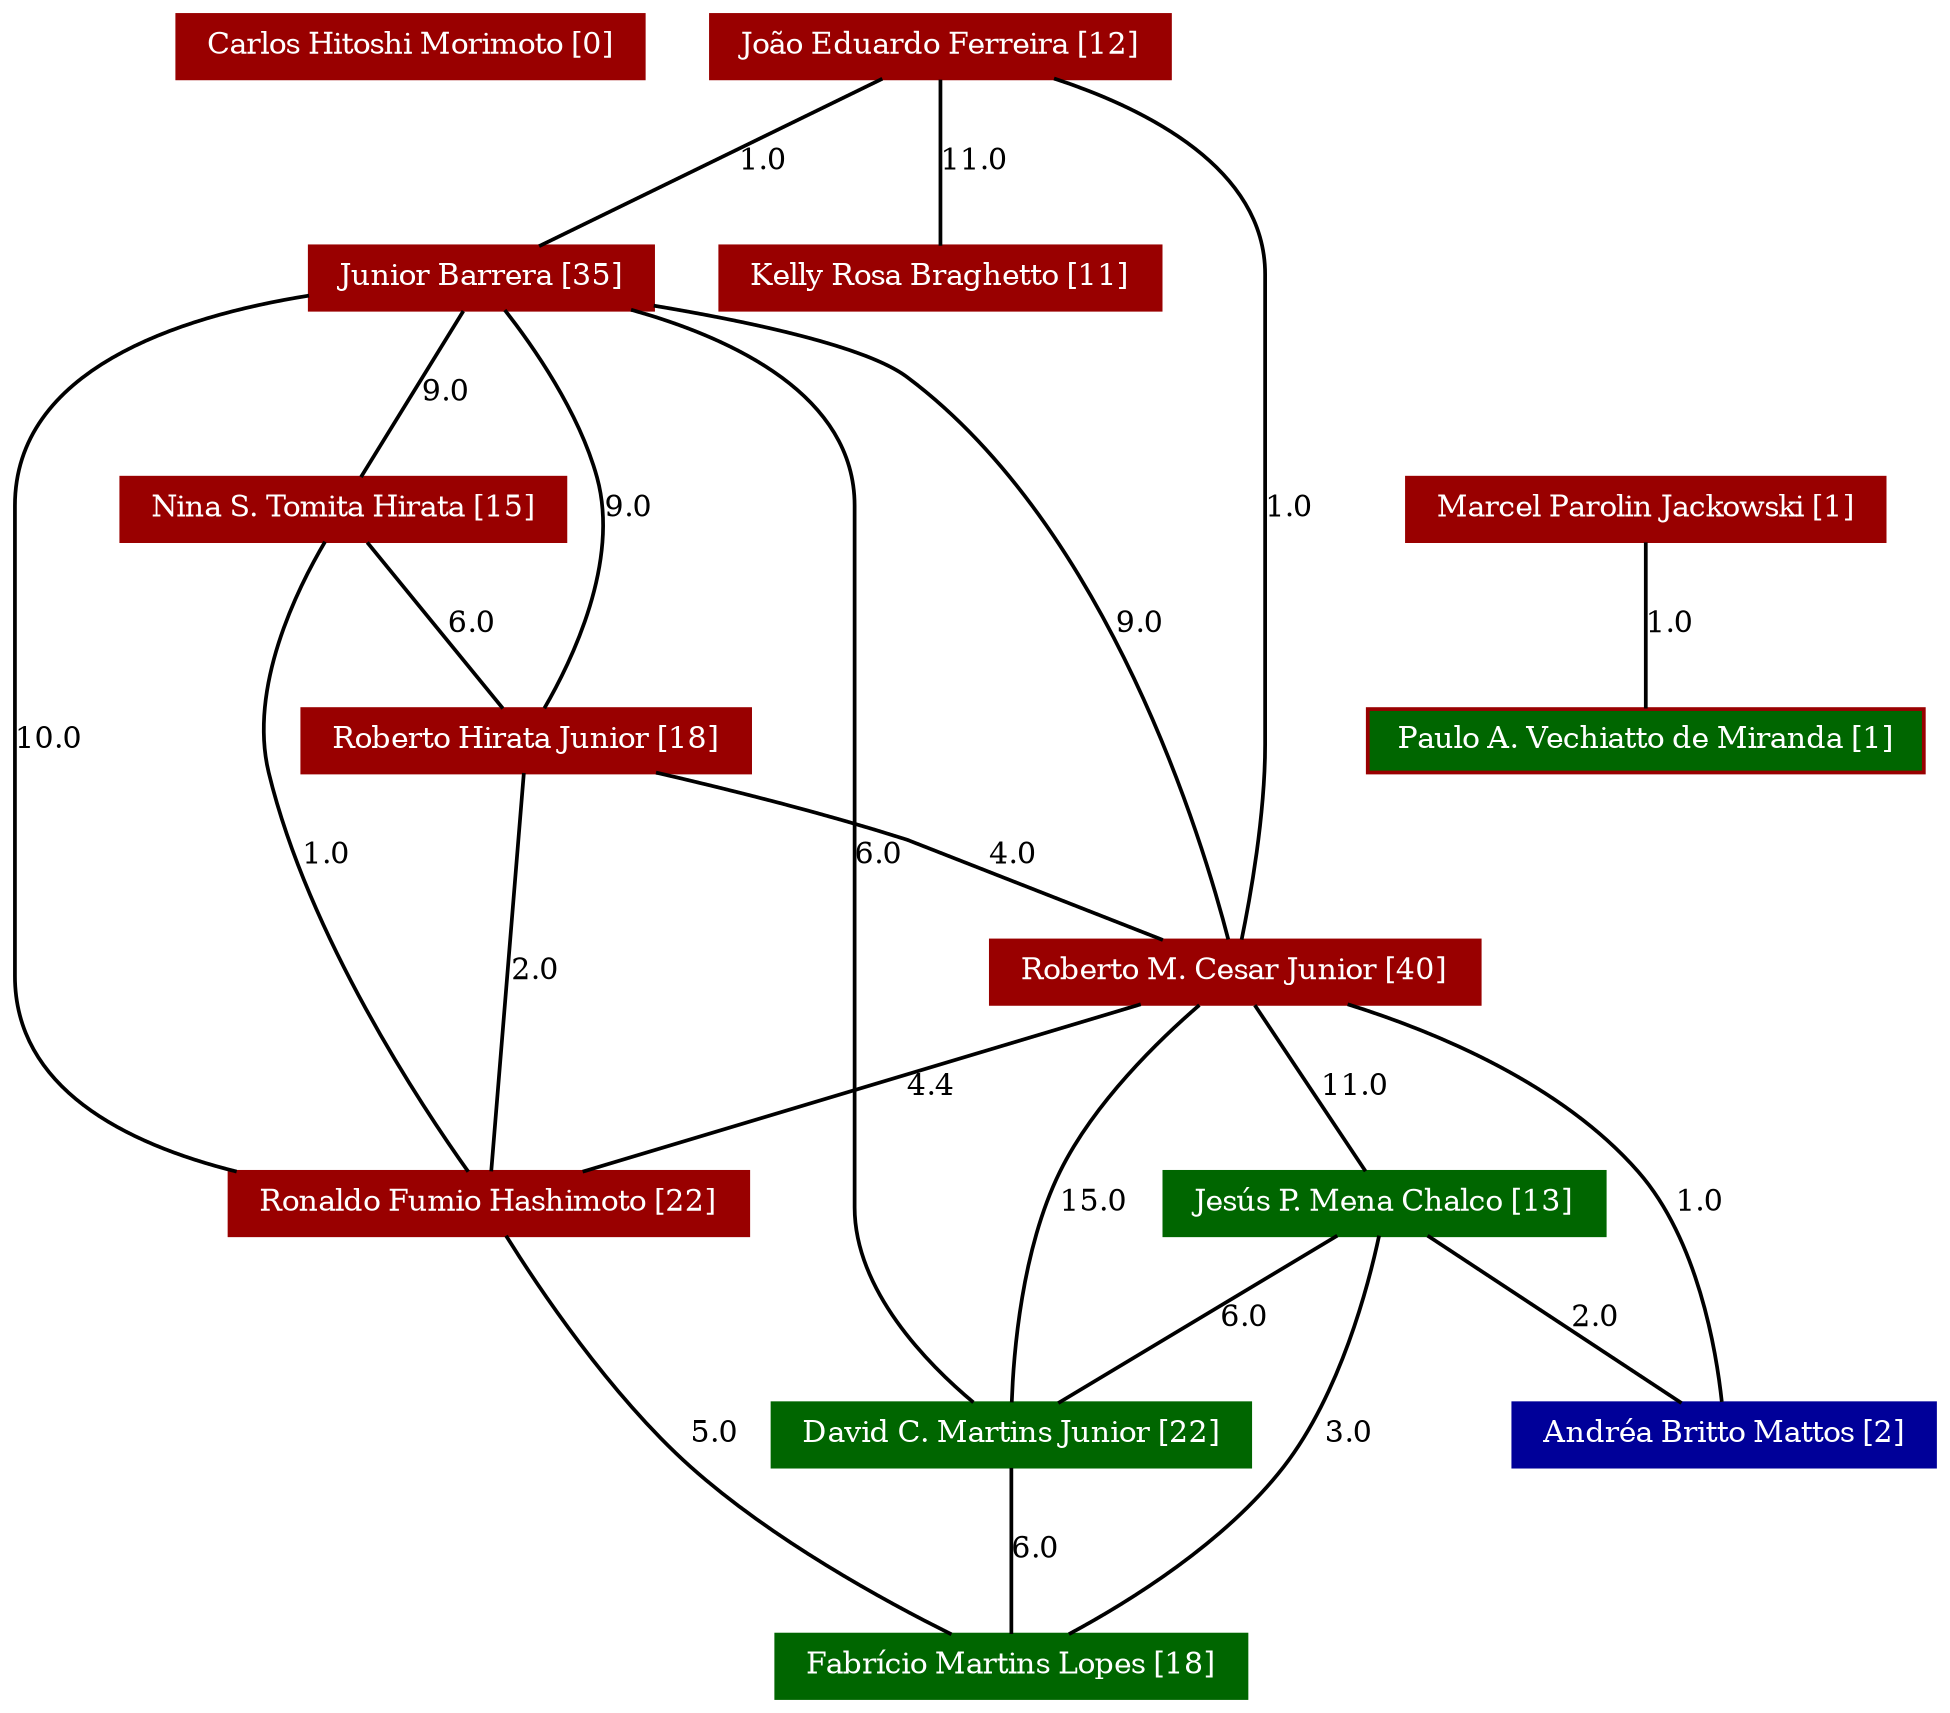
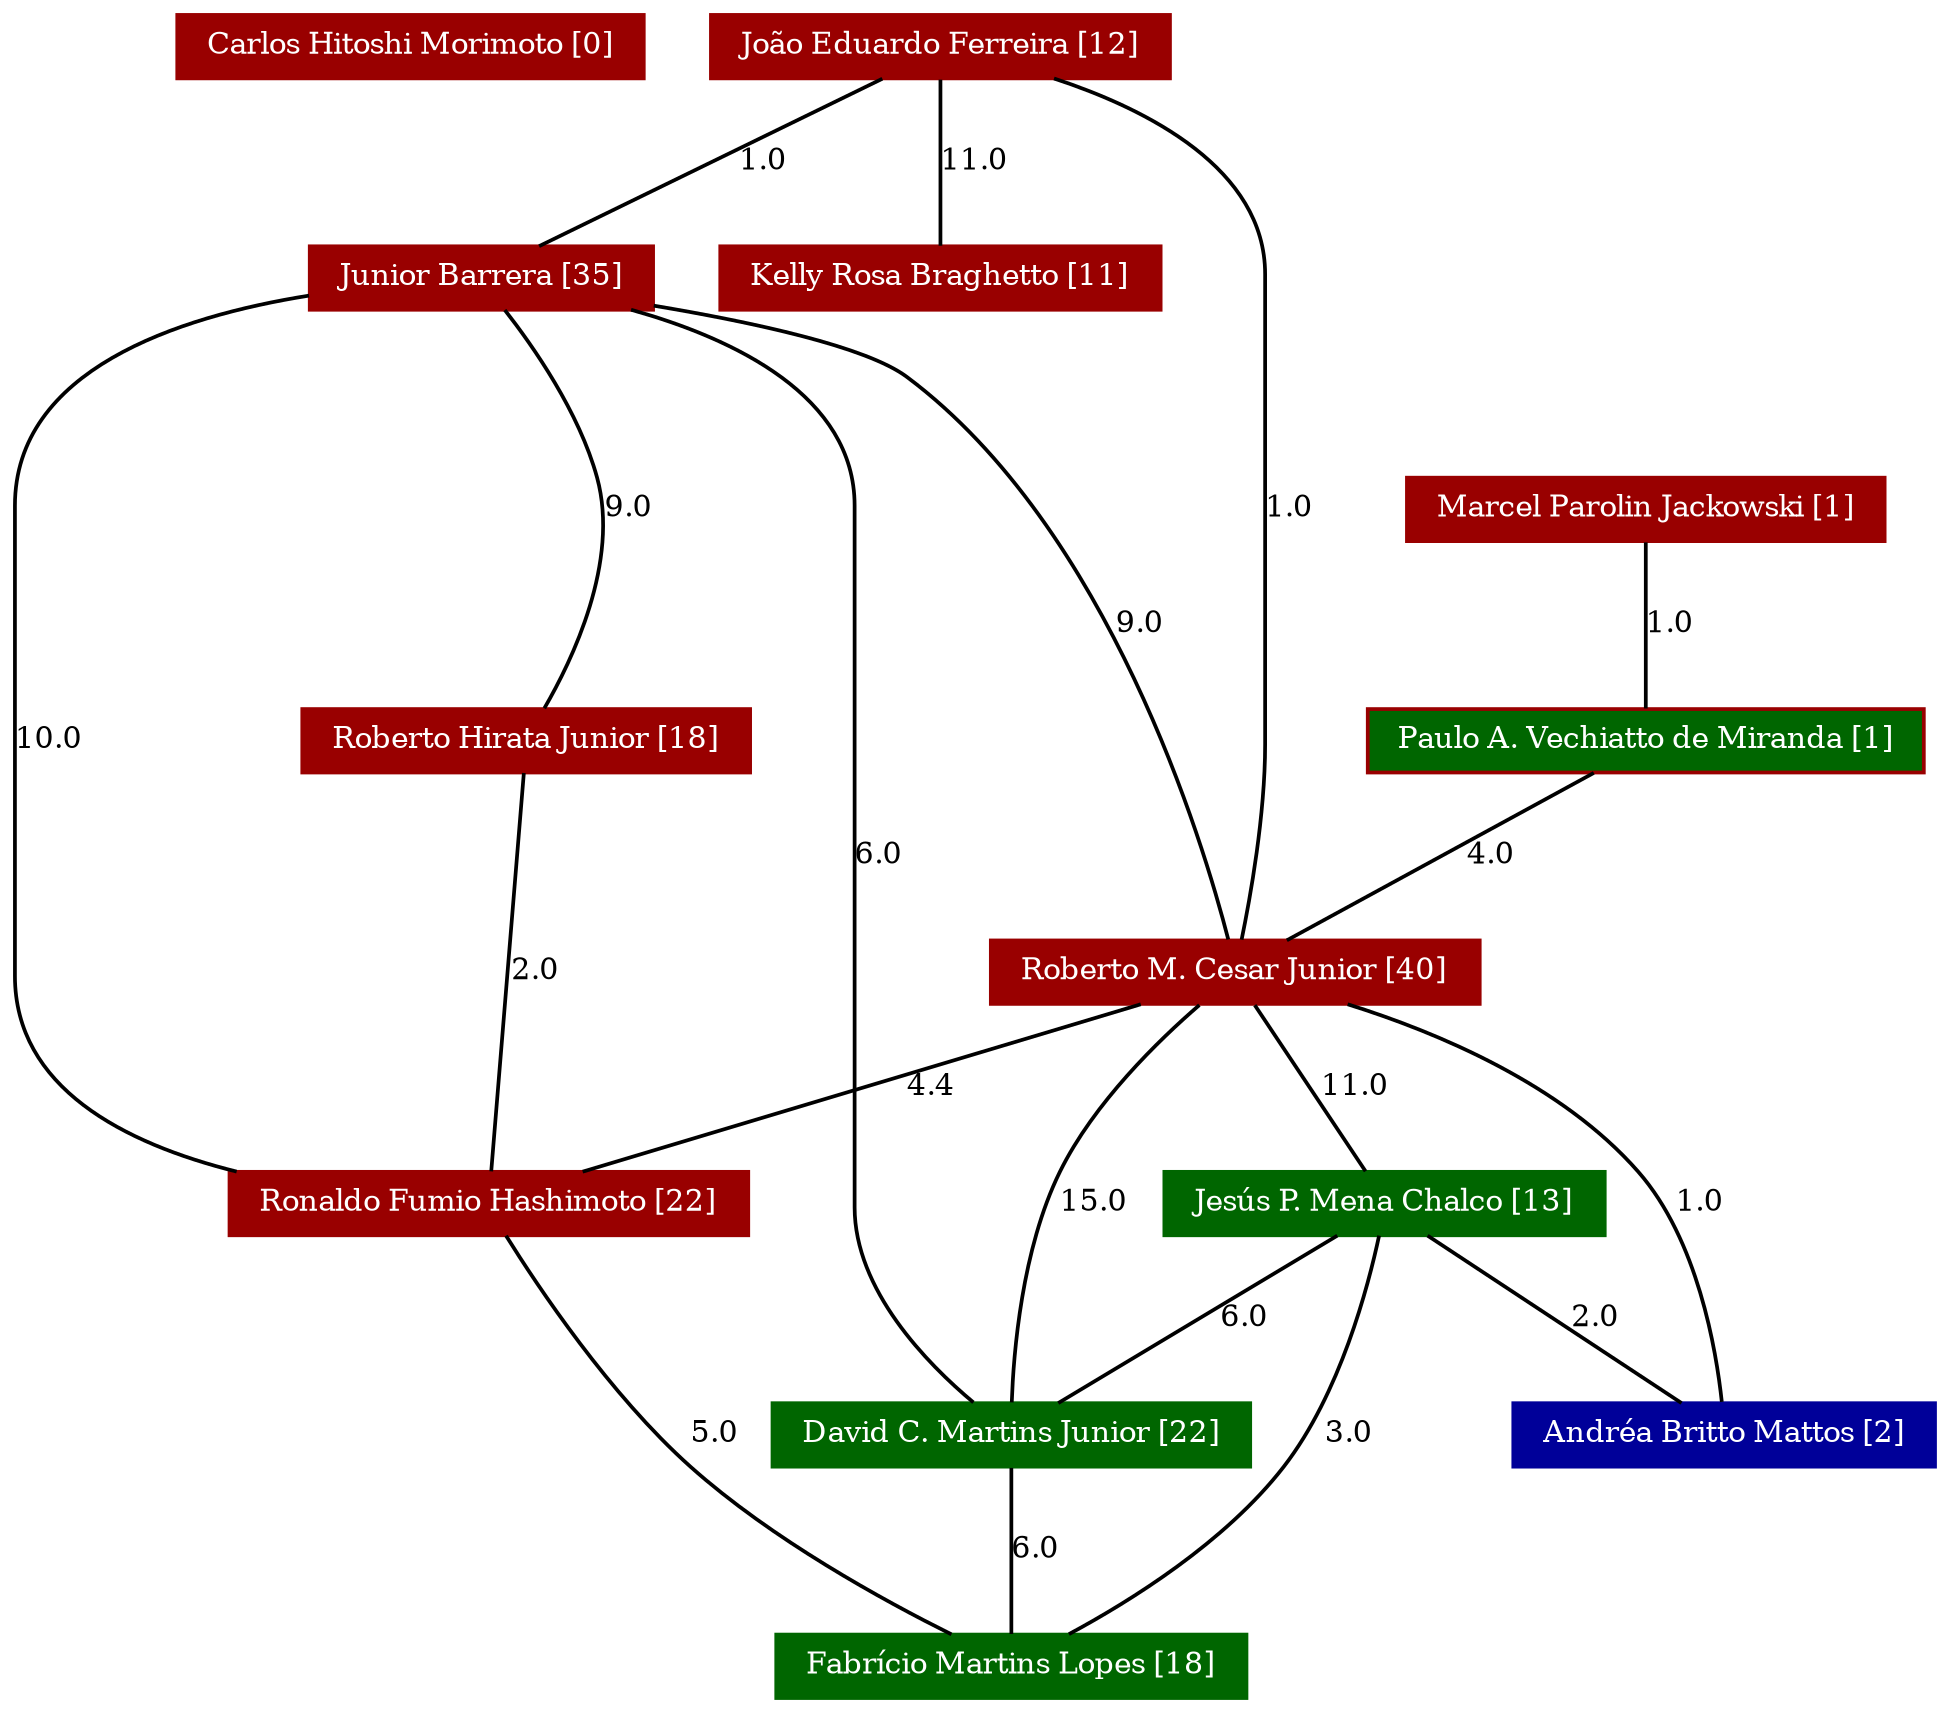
(343, 509) -> none
(914, 842) -> (1440, 857)
